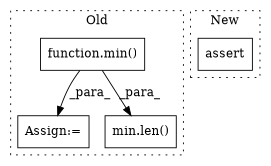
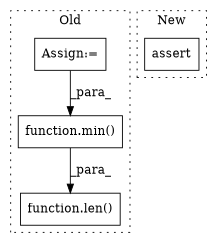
(69, 88) -> (70, 89)
(141, 132) -> (70, 209)
